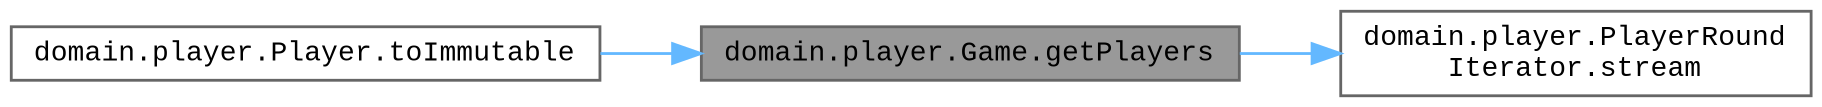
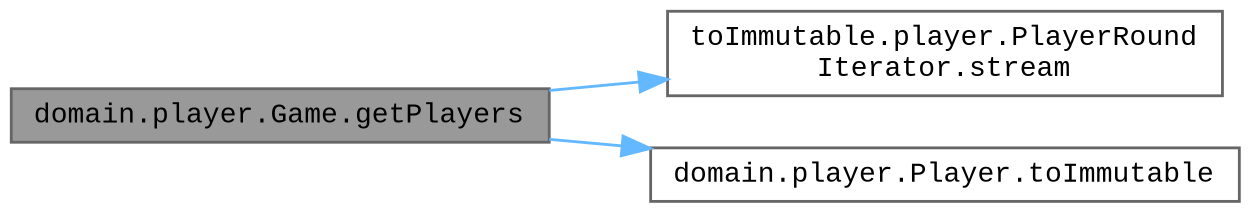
(636, 54) -> (586, 143)
(1576, 54) -> (945, 54)
